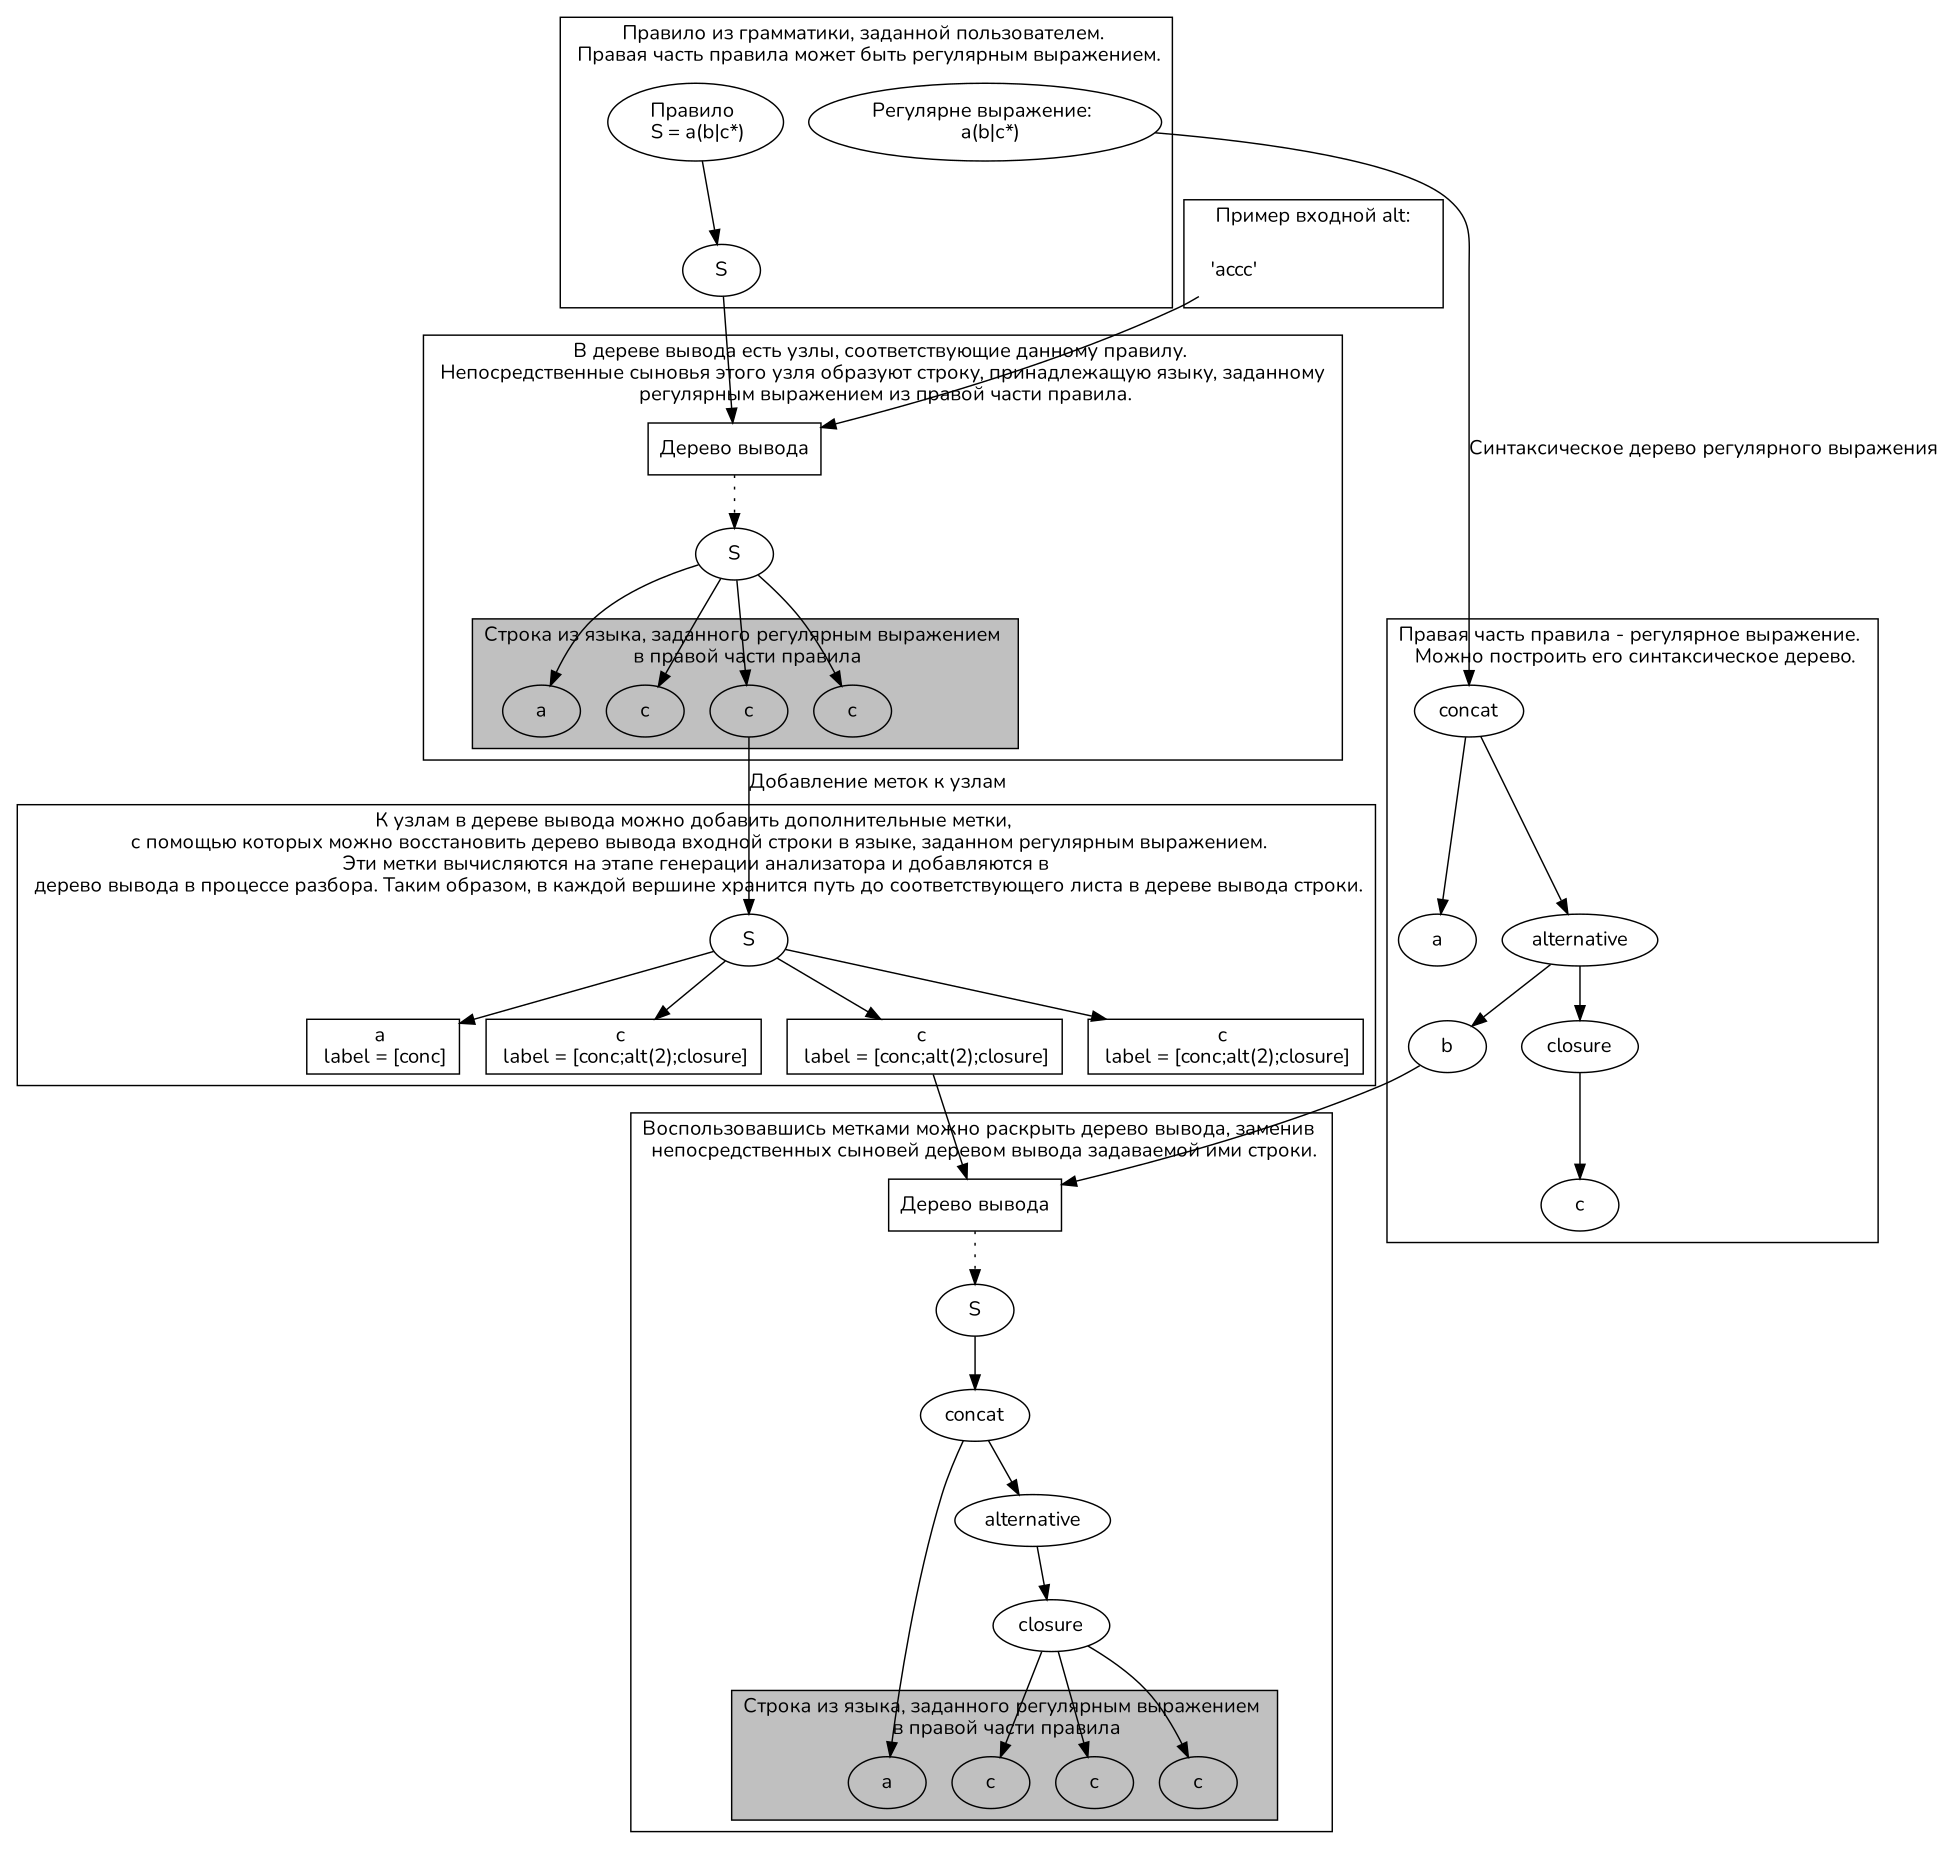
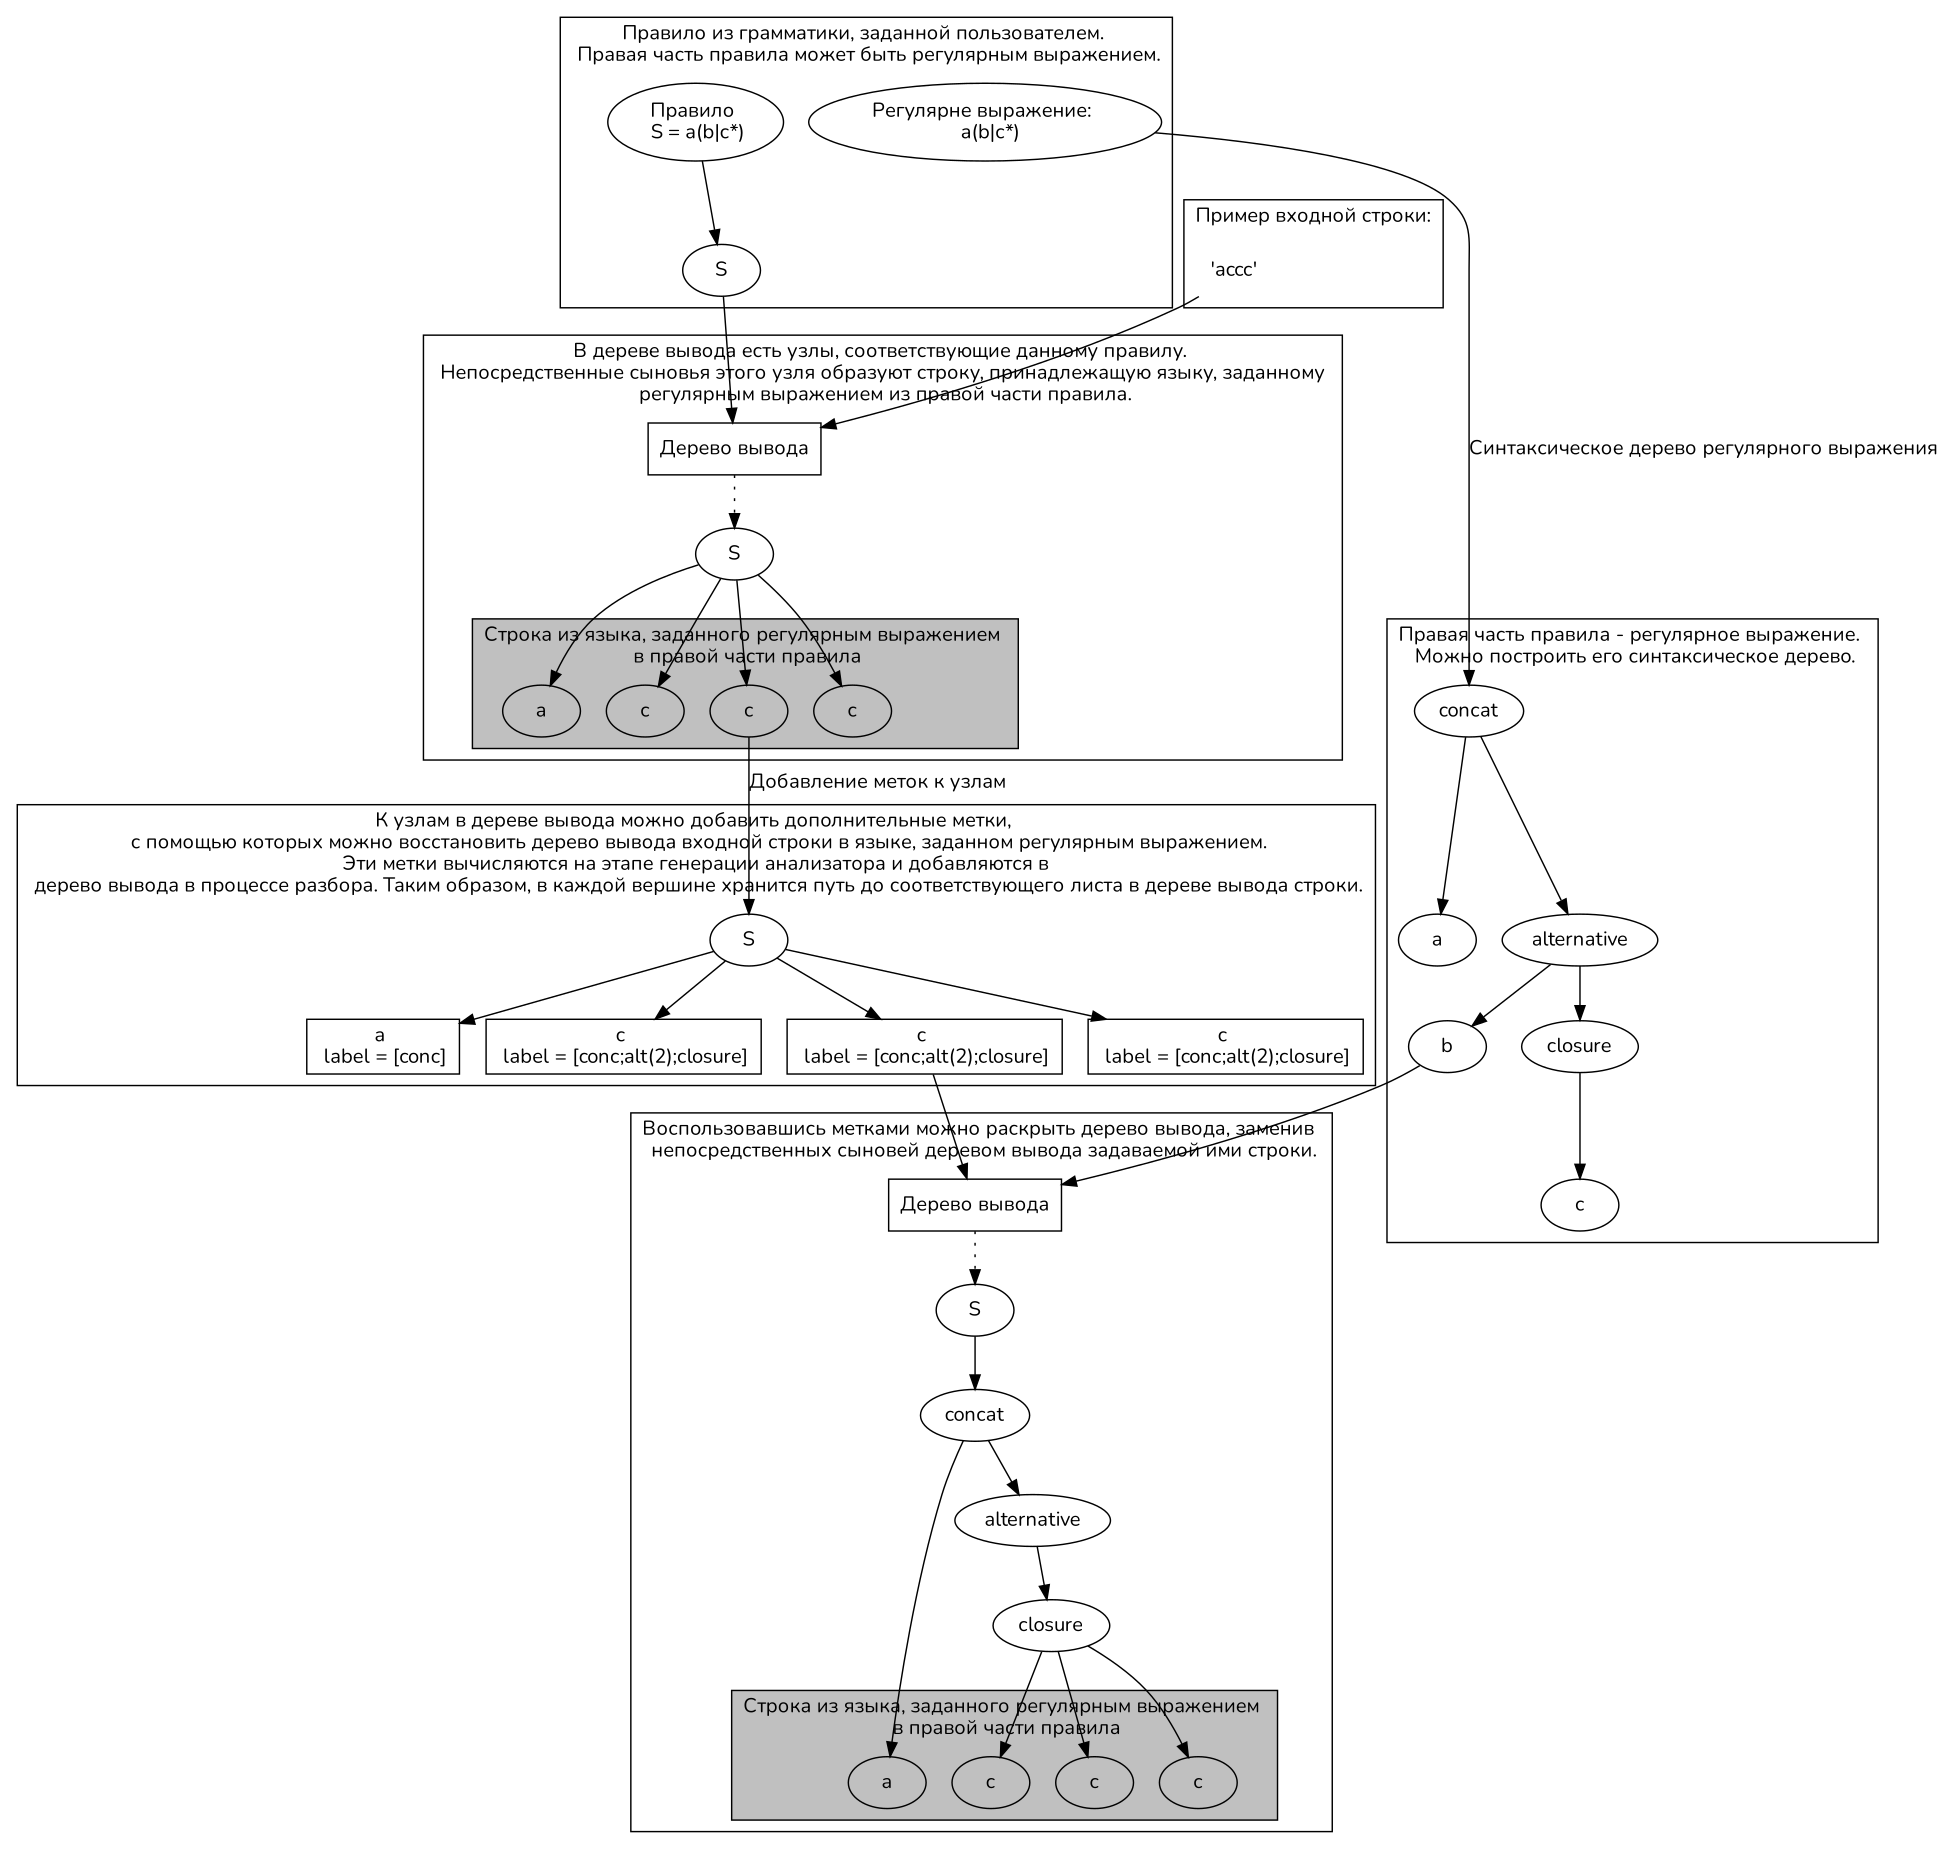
(1314, 216) -> (1314, 216)
